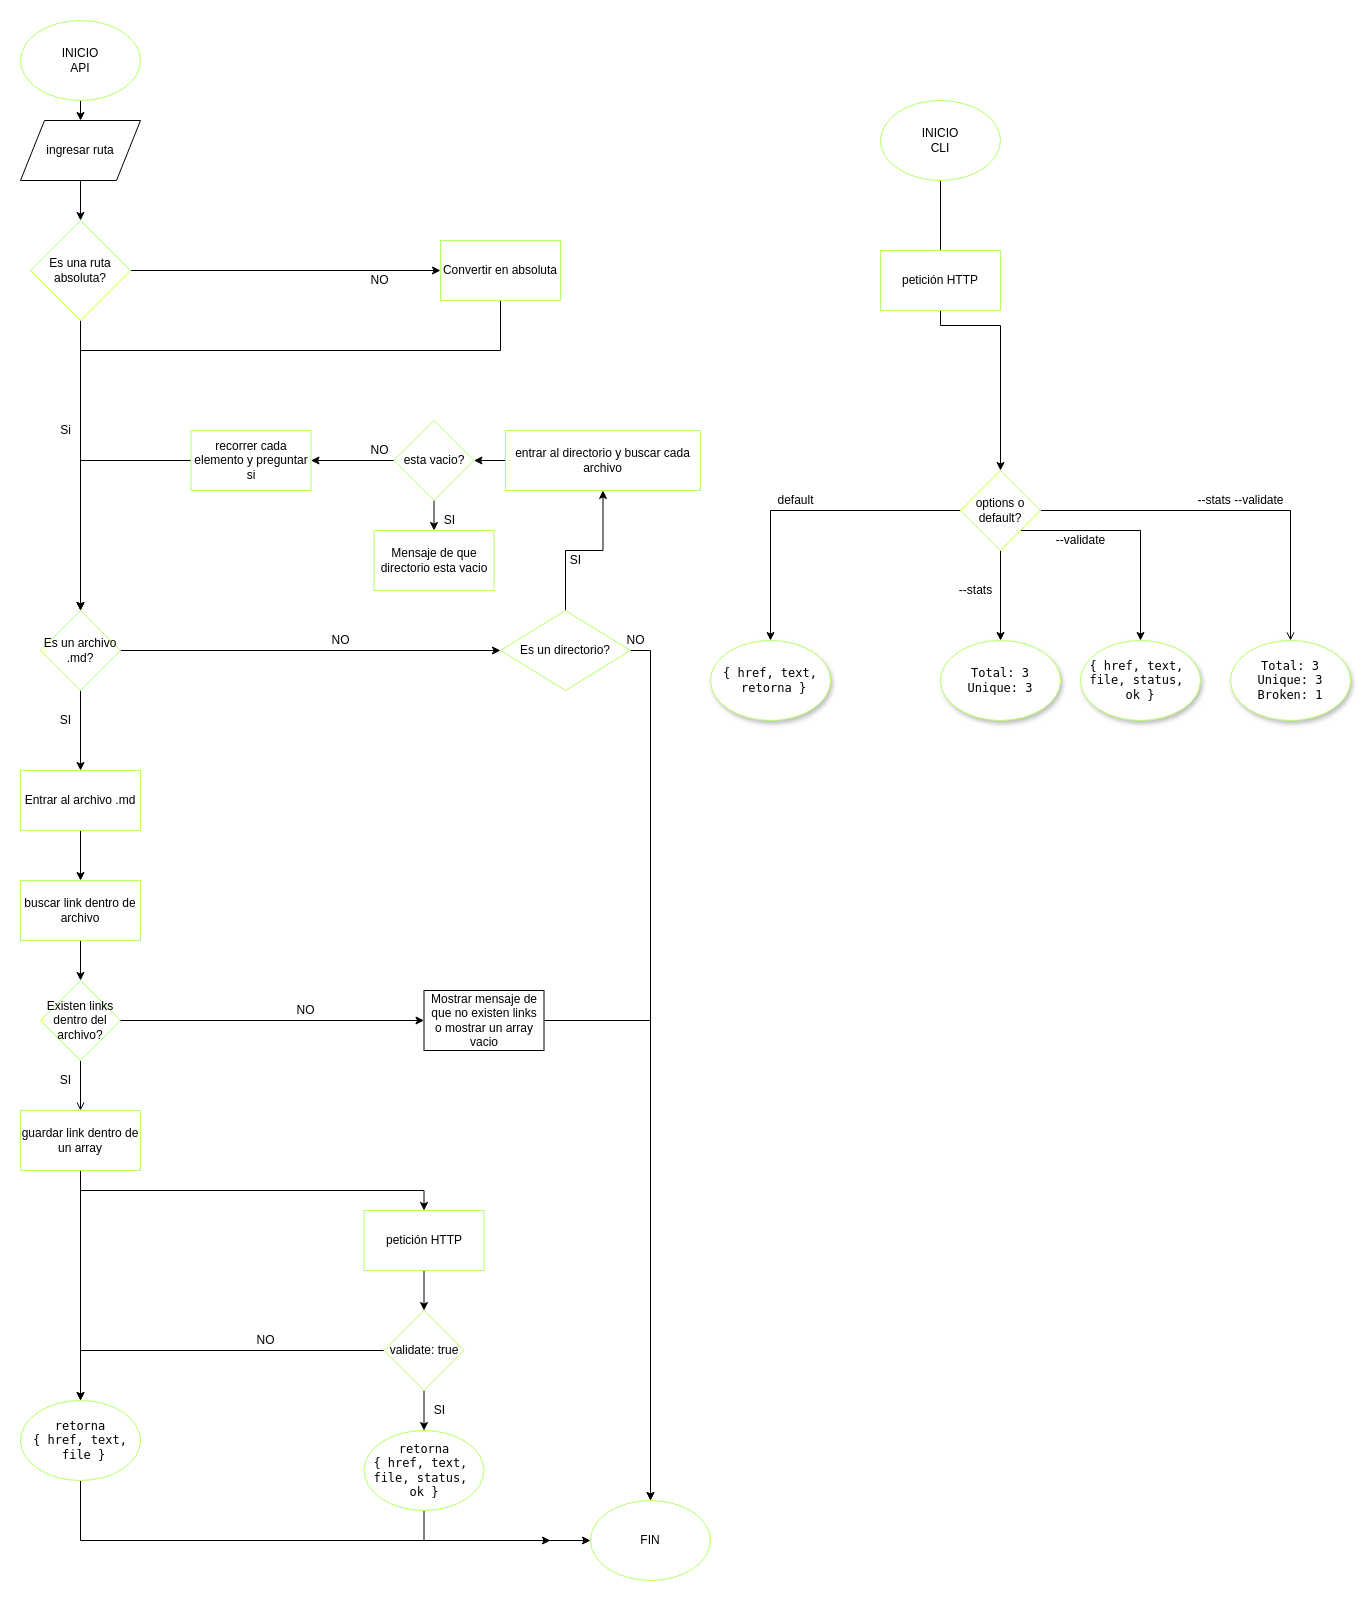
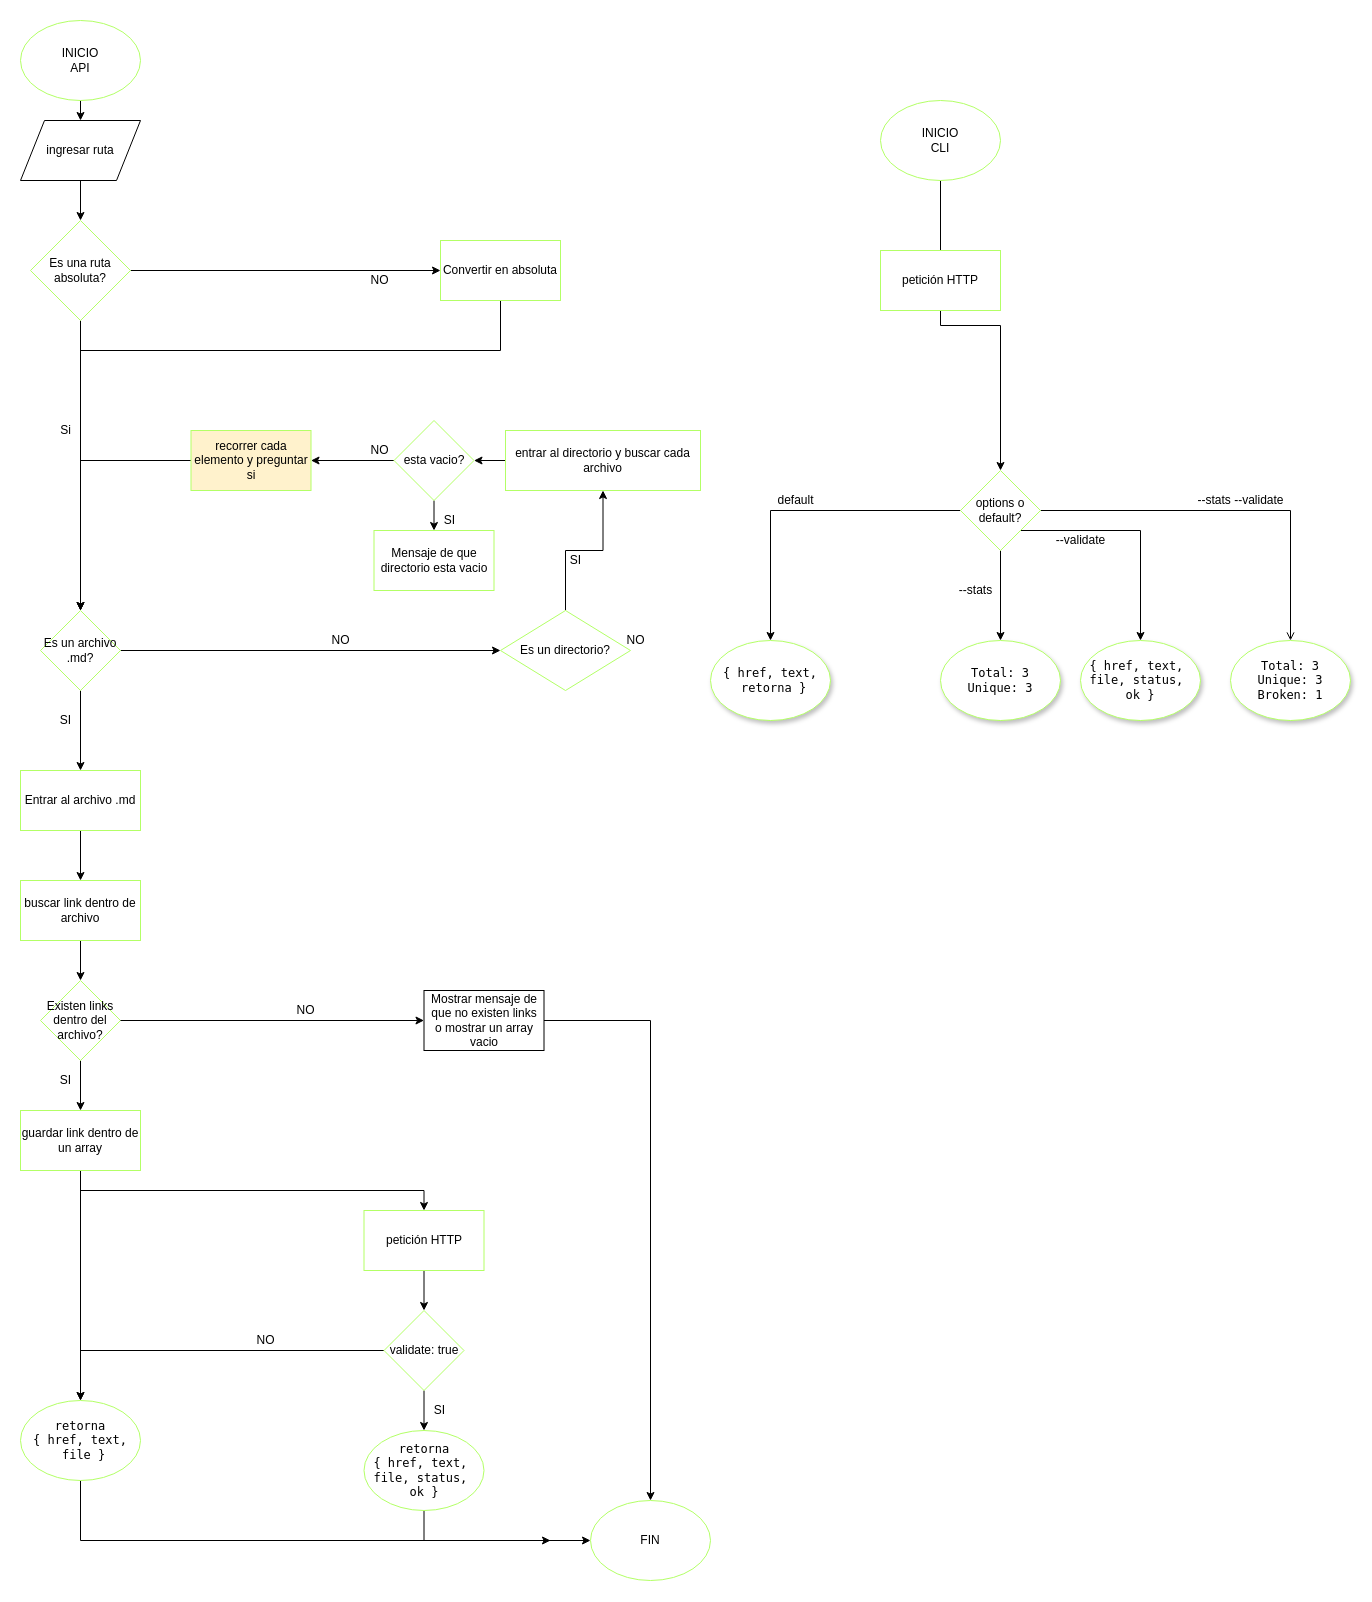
(251, 461) -> (251, 461)
(651, 824) -> none
(81, 1104) -> (81, 1102)
